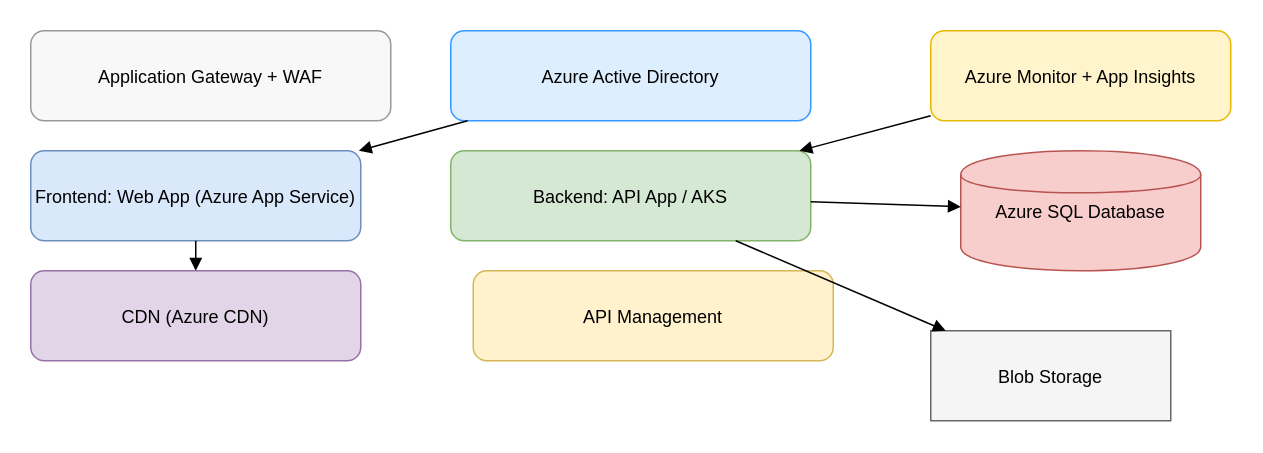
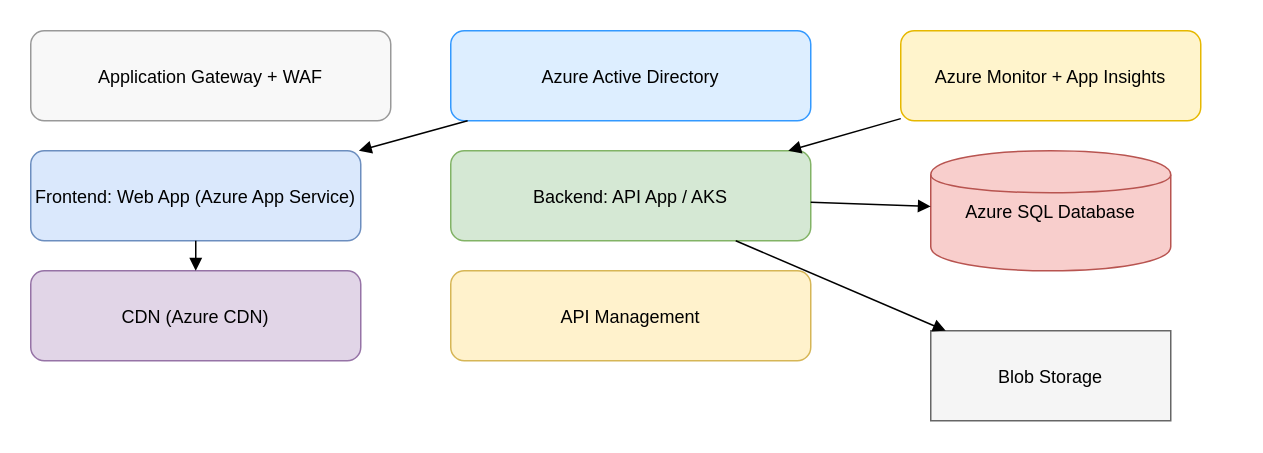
(1081, 76) -> (1051, 76)
(1081, 211) -> (1051, 211)
(653, 316) -> (631, 316)
